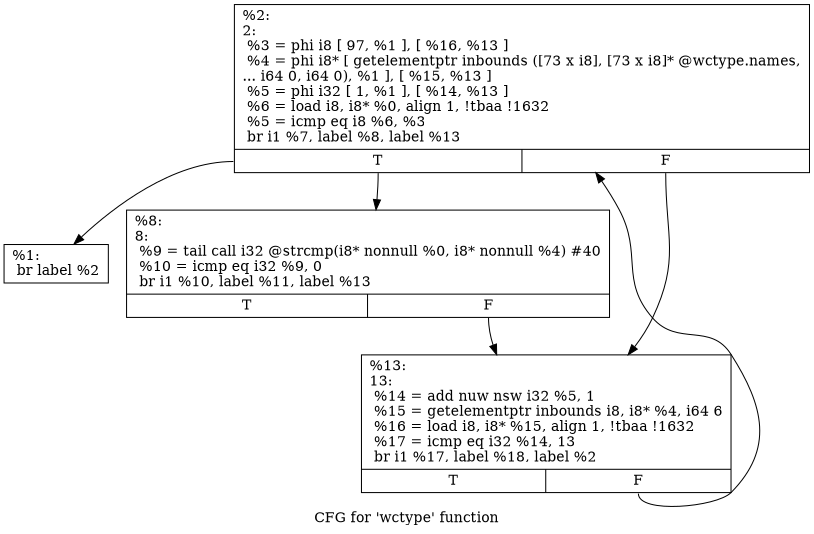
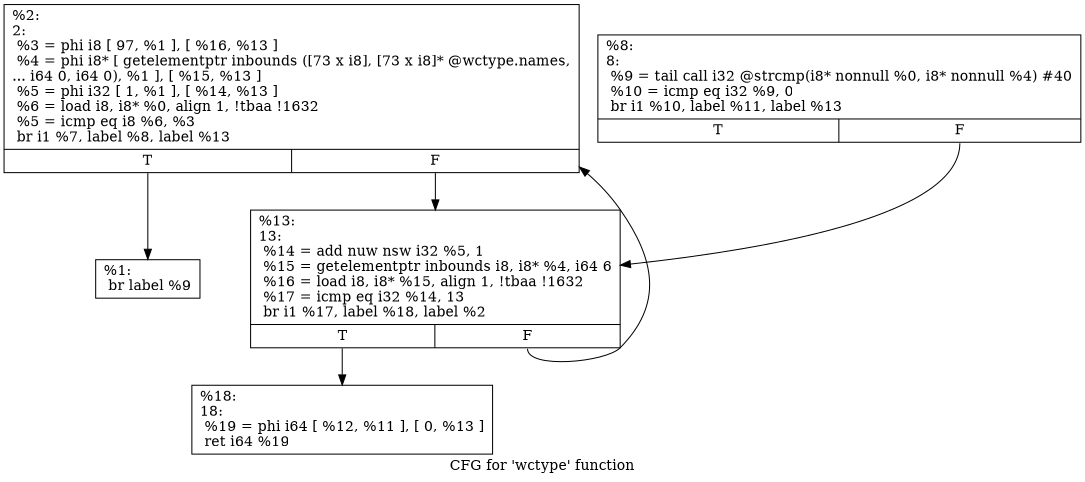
(378, 186) -> none
(56, 271) -> (148, 286)
none -> (342, 420)
